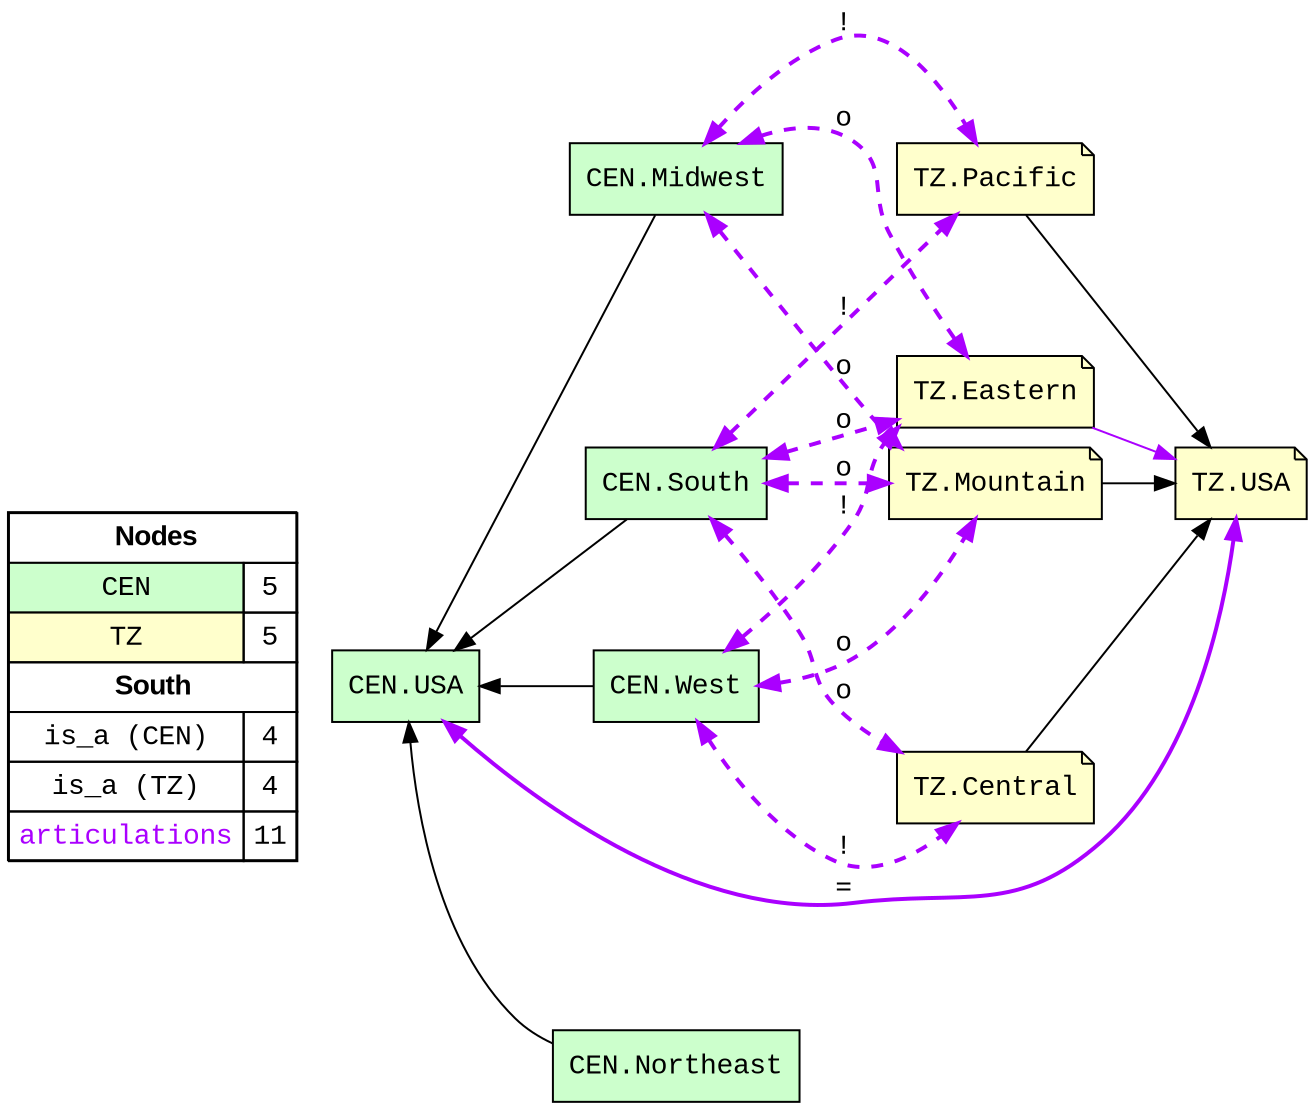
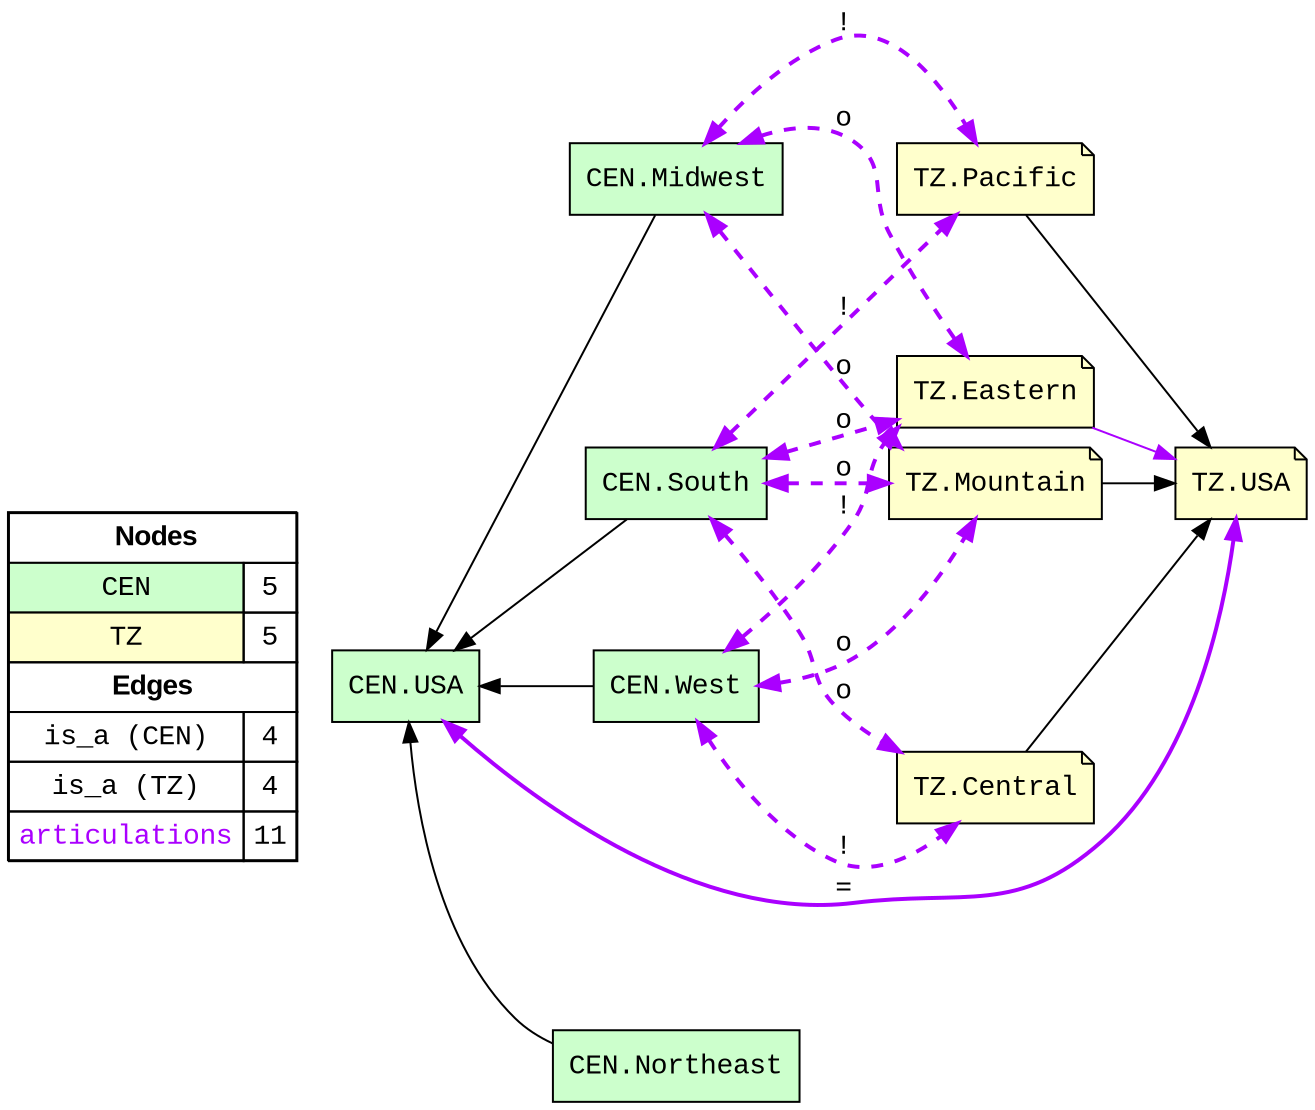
(153, 686) -> (153, 686)
